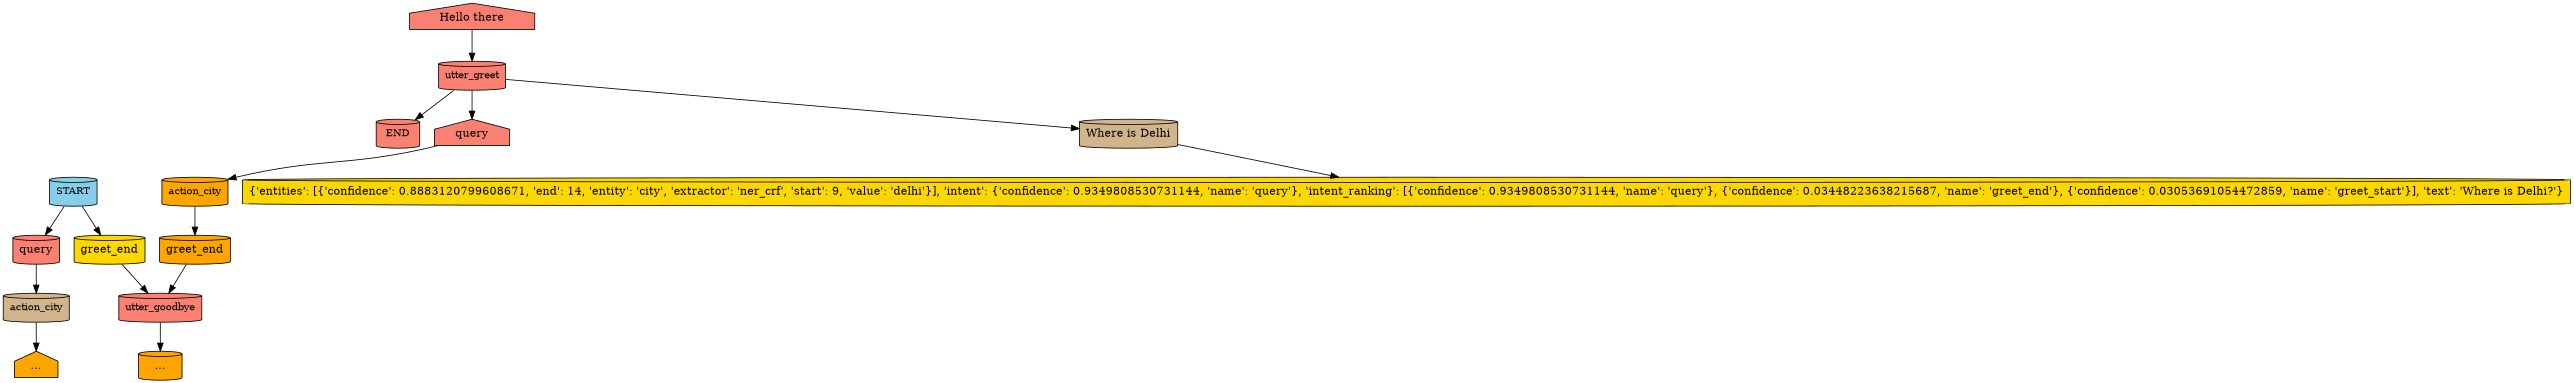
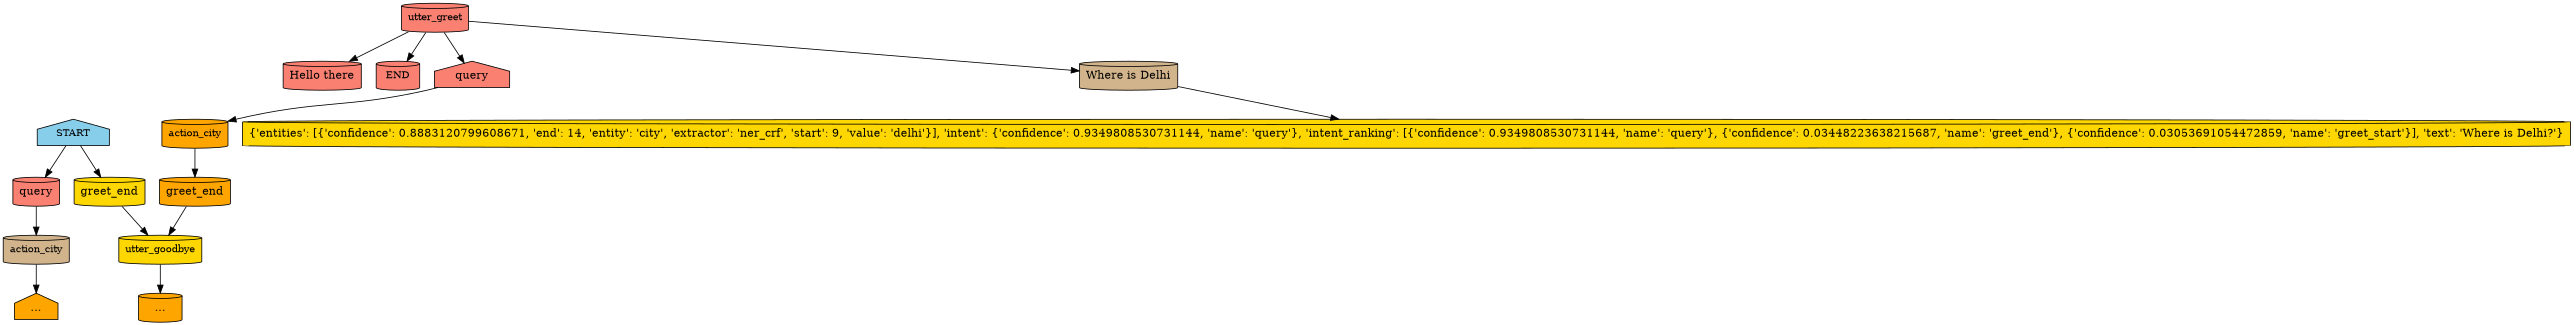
(472, 18) -> (322, 76)
(472, 41) -> (383, 45)
(73, 192) -> (73, 134)
(160, 308) -> (160, 250)
